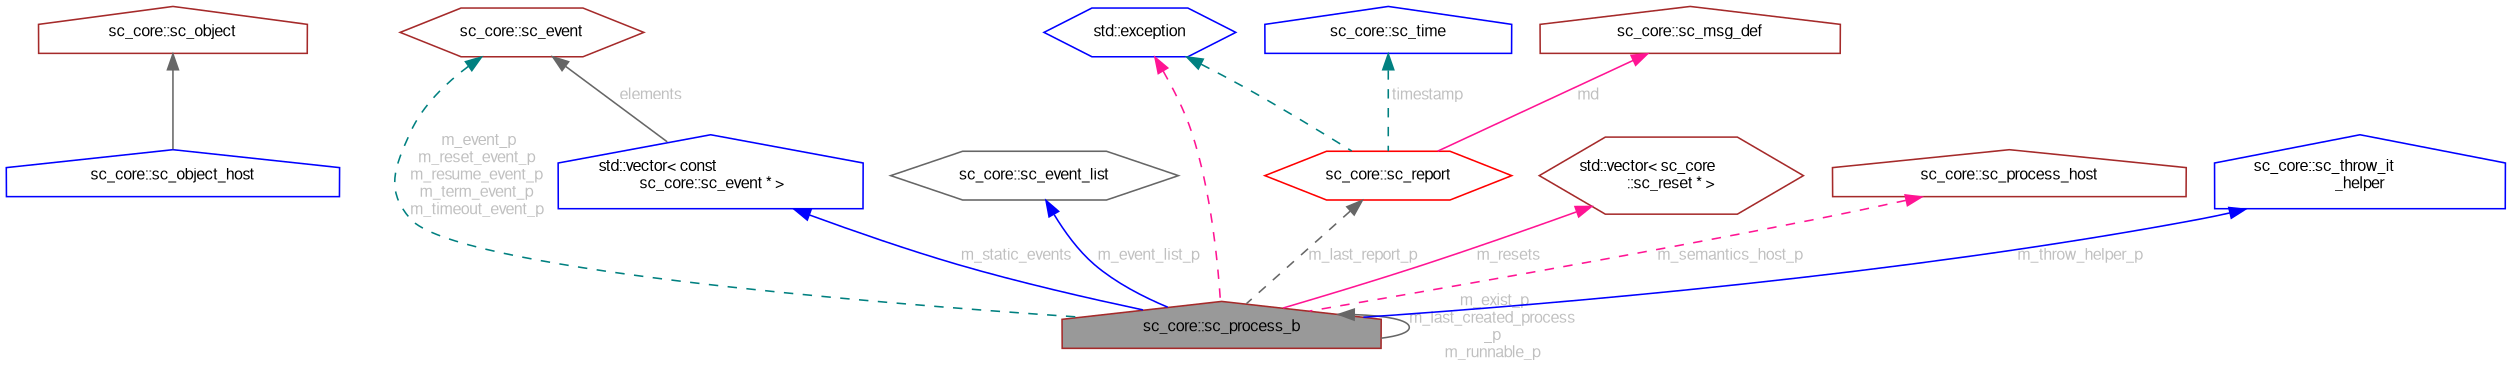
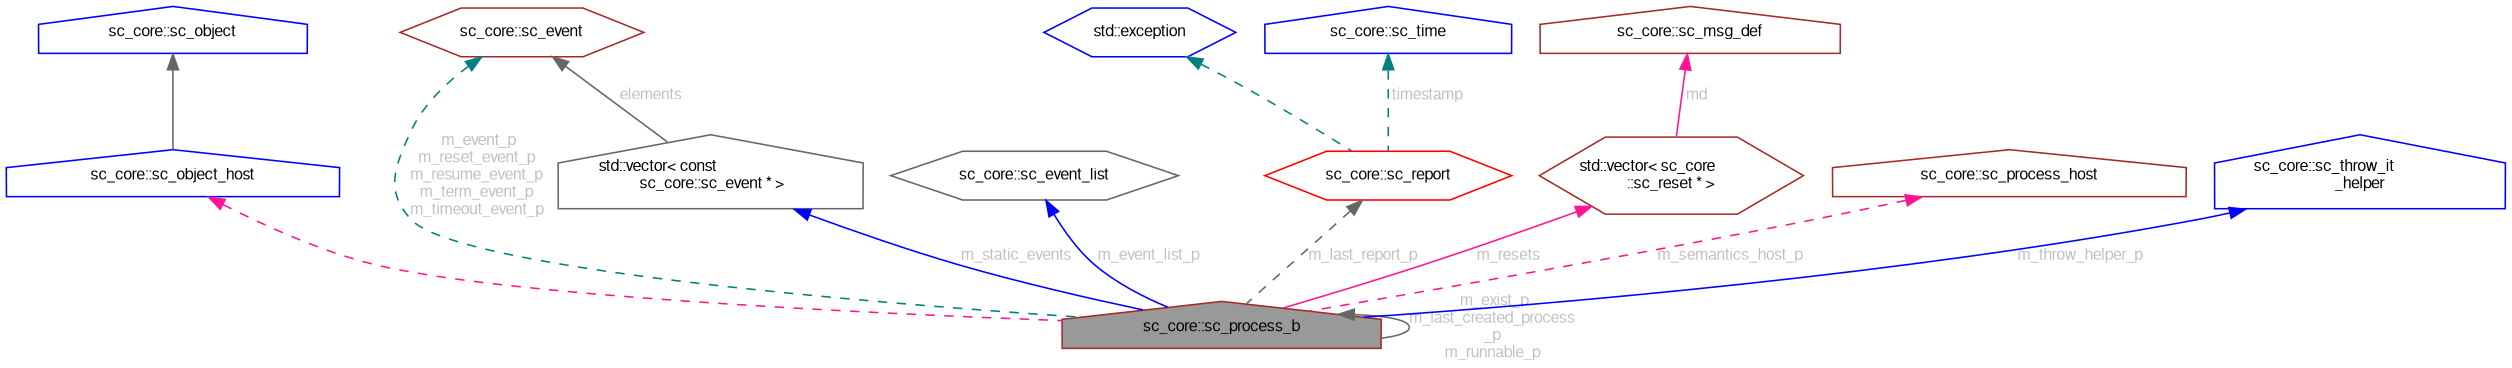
(173, 32) -> (173, 32)
(1535, 106) -> (1681, 103)
(711, 176) -> (711, 176)
(1205, 182) -> (636, 297)
